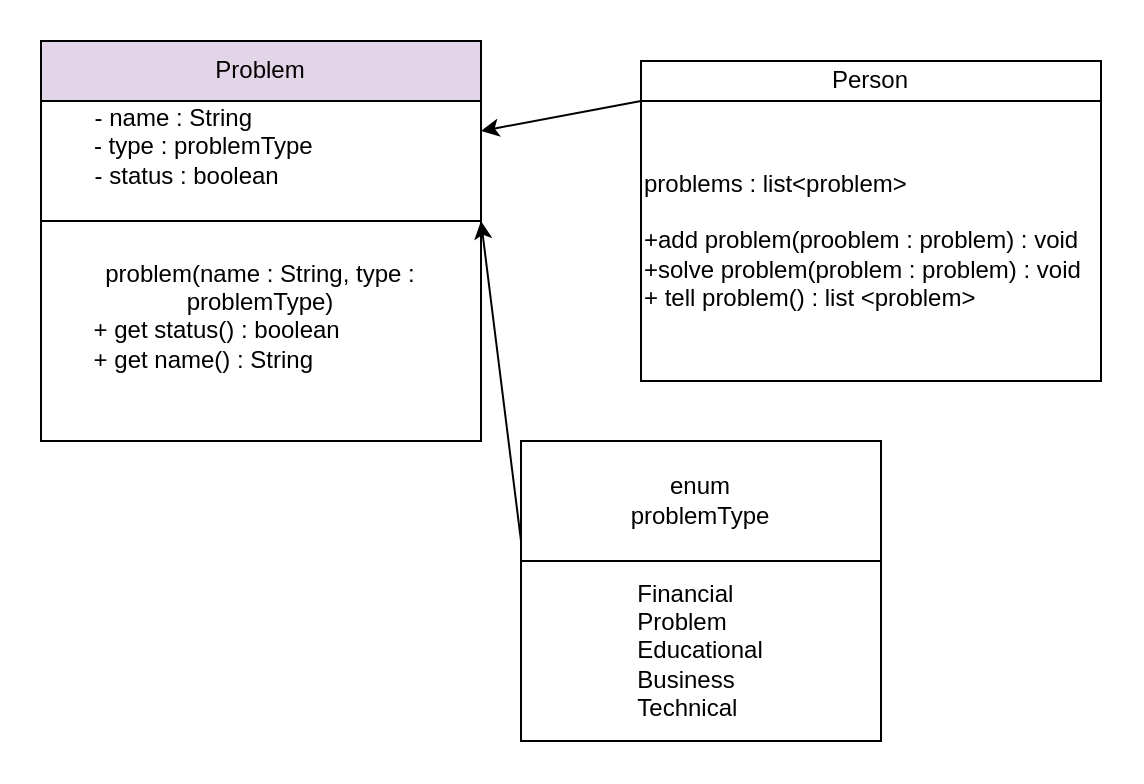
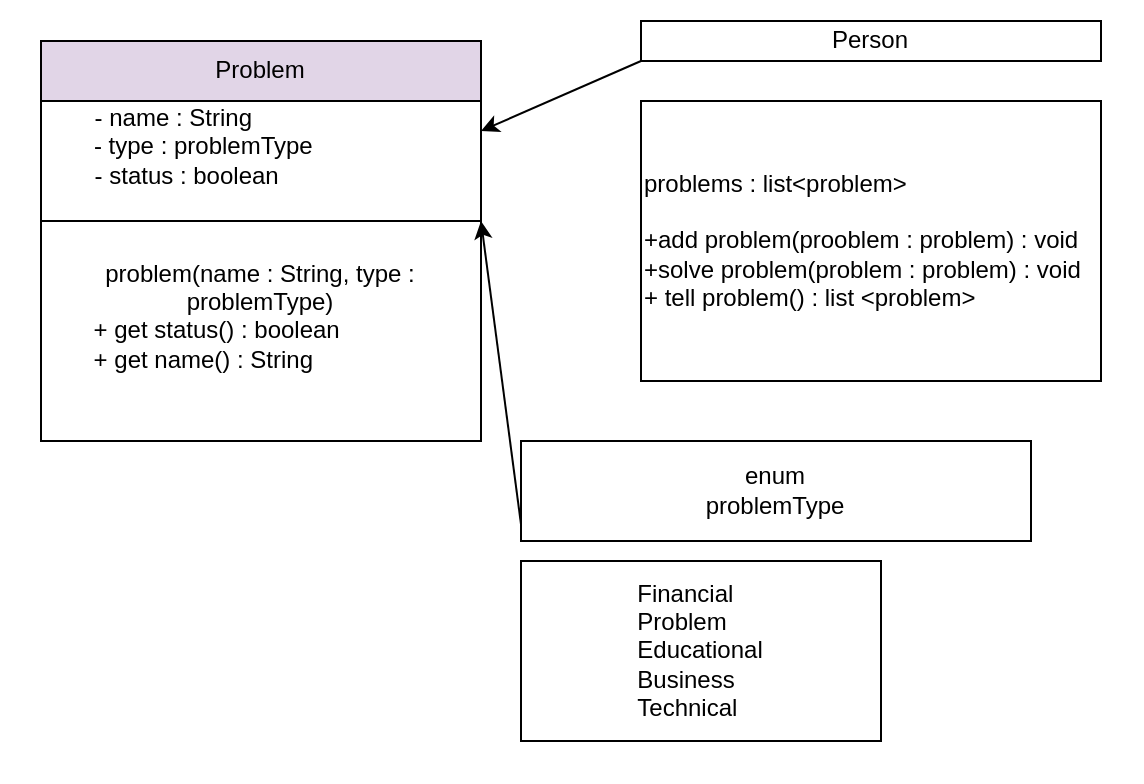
(871, 81) -> (871, 41)
(701, 501) -> (776, 491)
